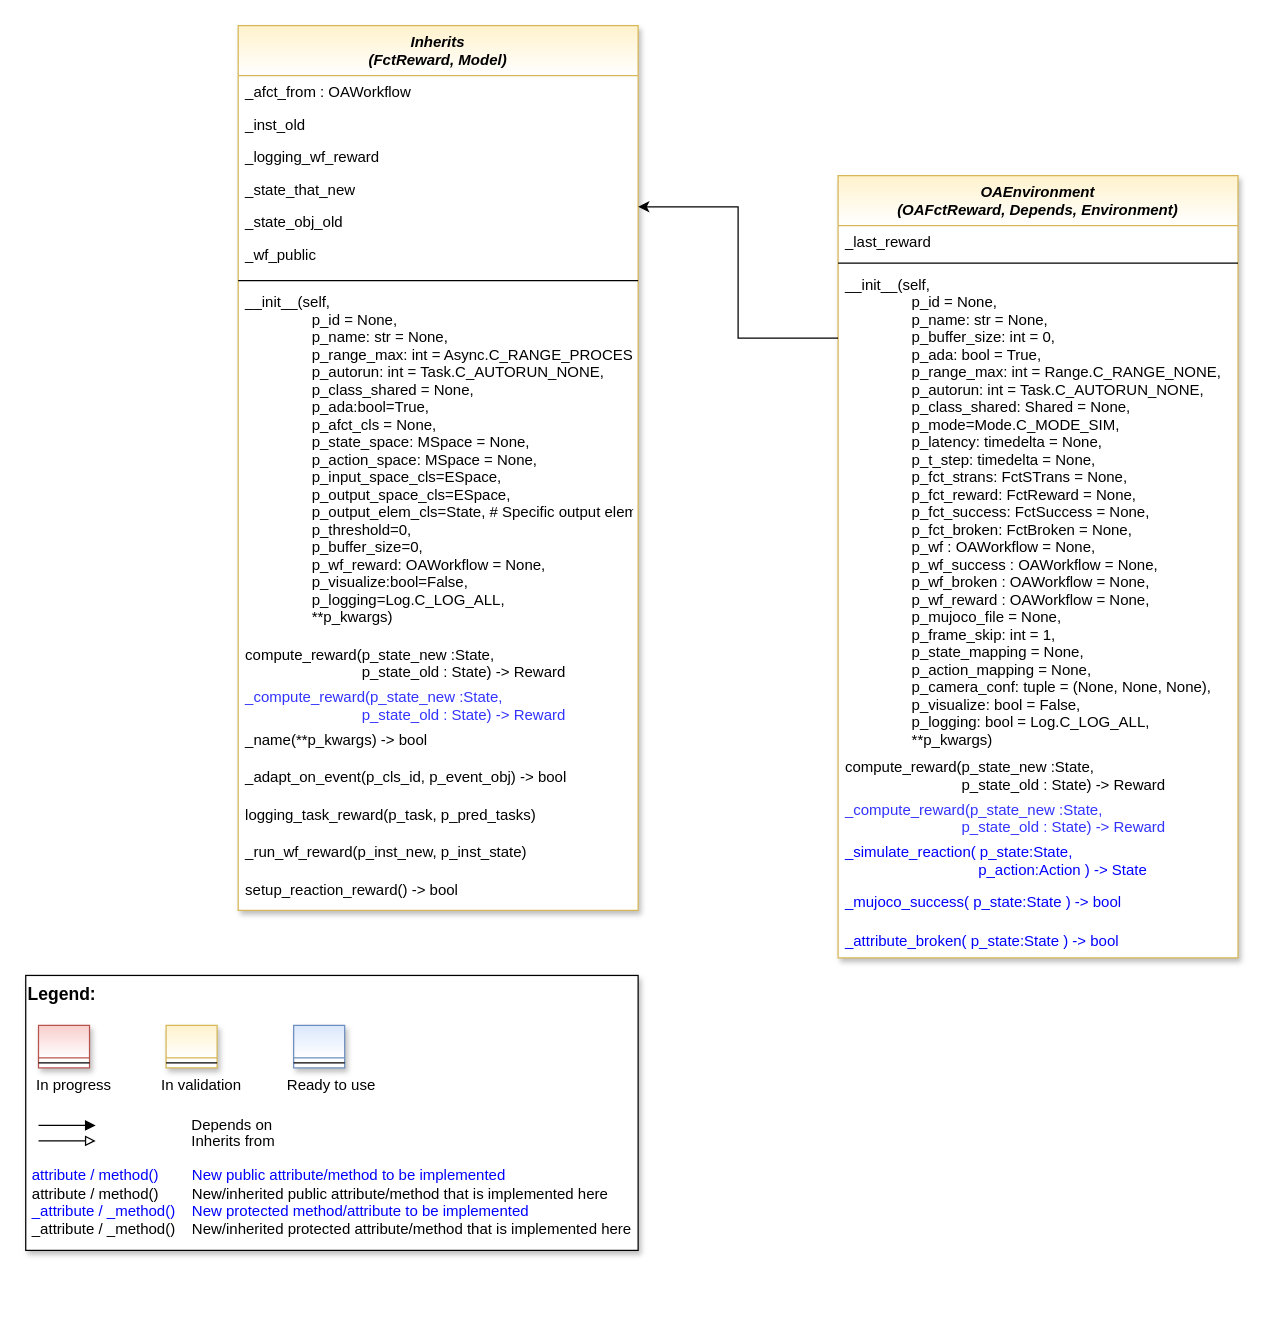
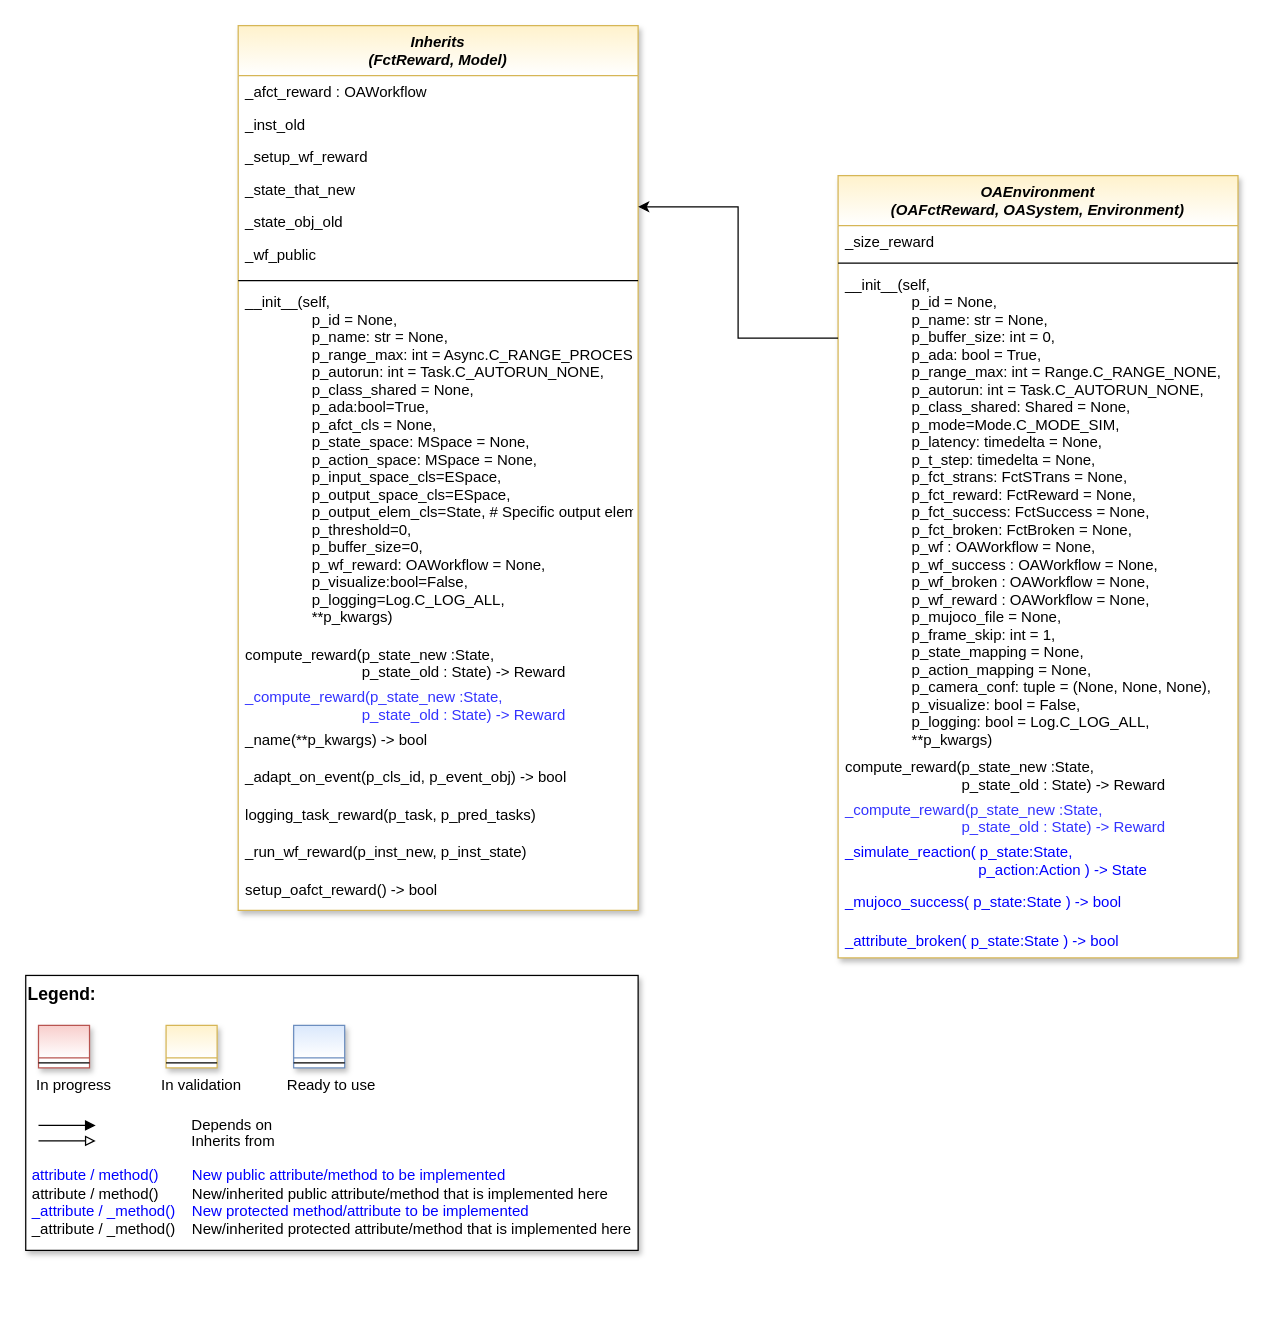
(334, 93) -> (342, 93)
(317, 158) -> (312, 158)
(1038, 193) -> (1038, 193)
(893, 243) -> (893, 243)
(367, 890) -> (357, 890)
